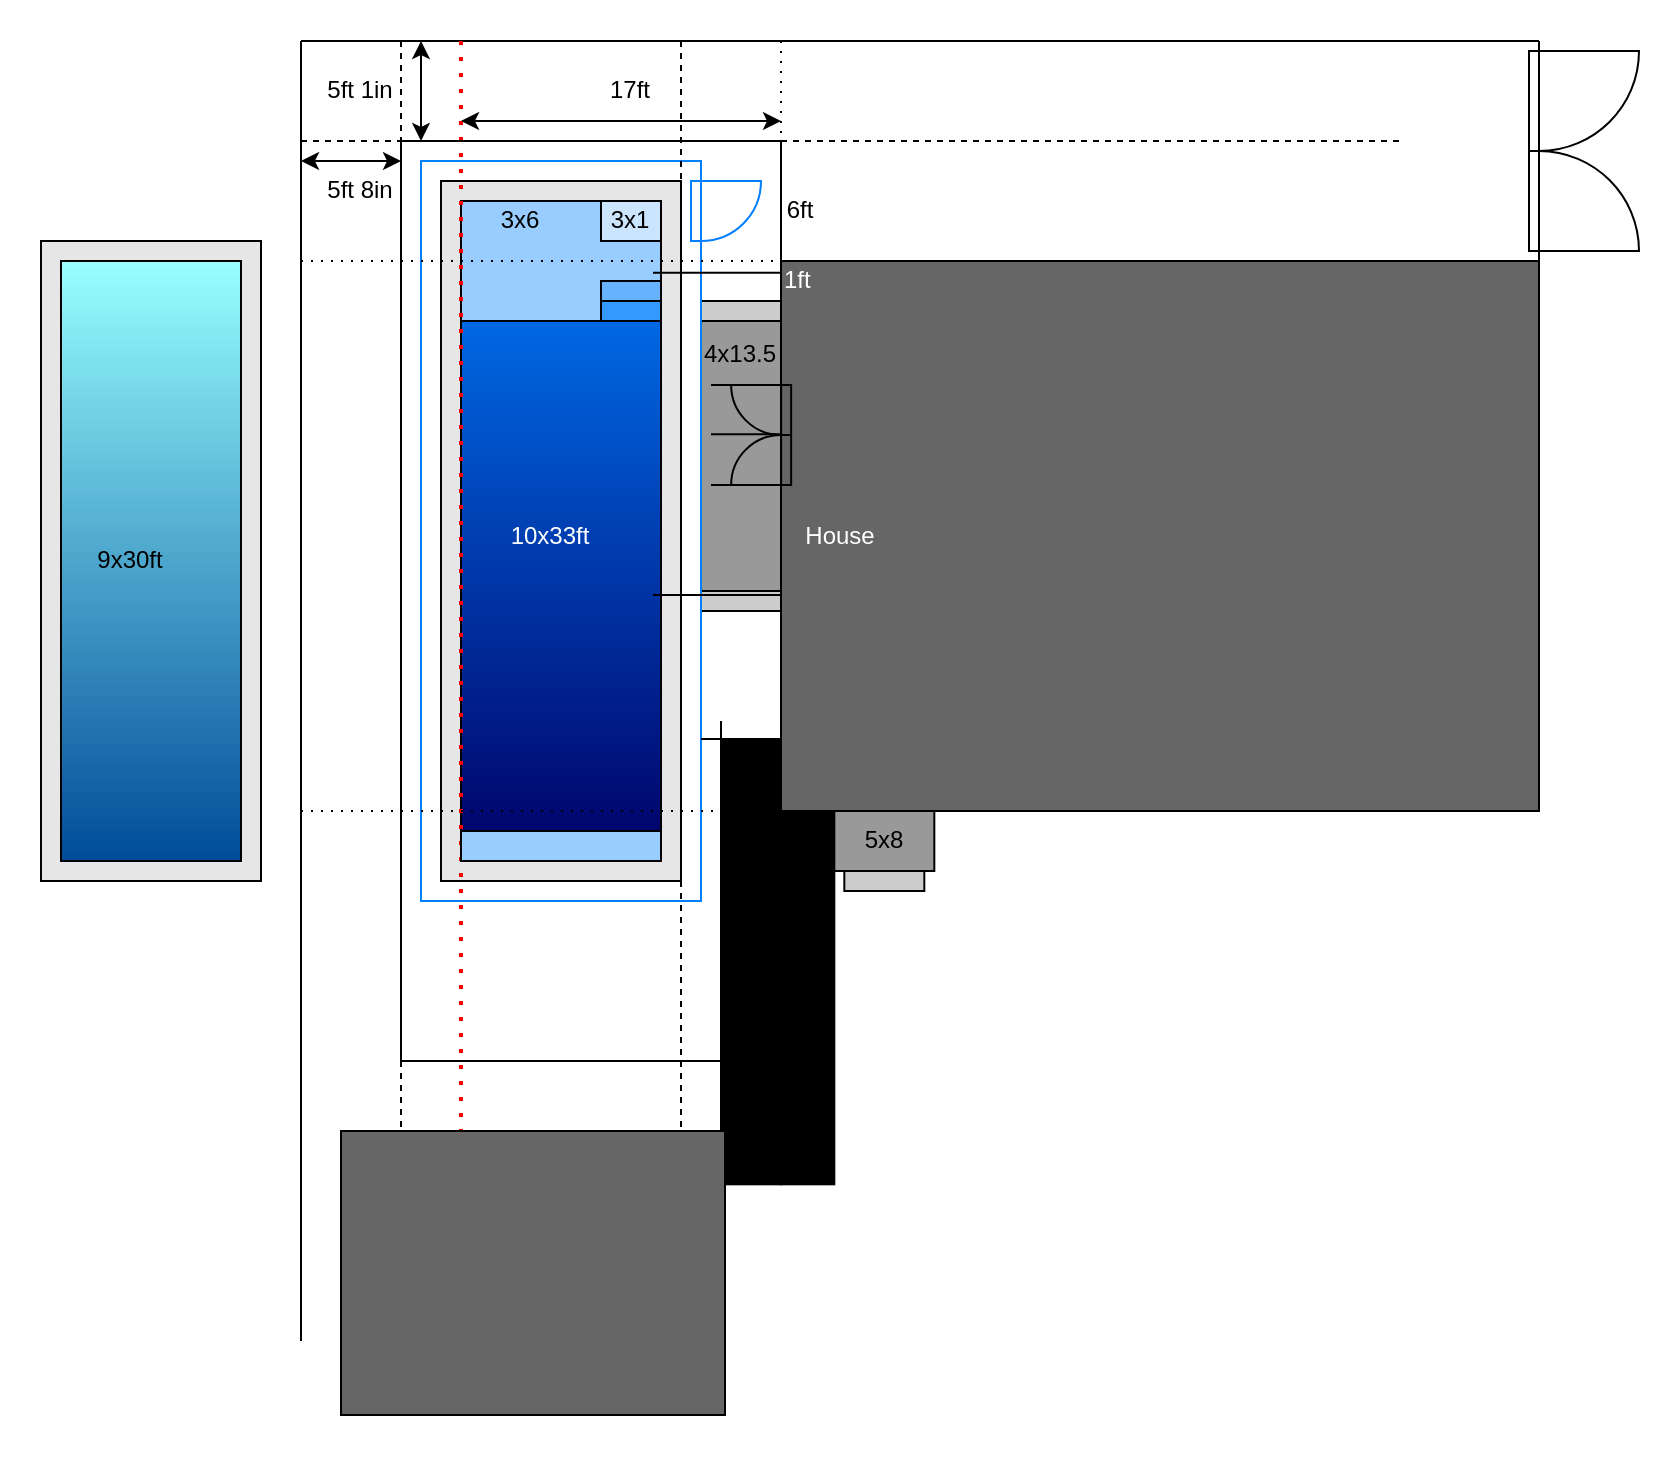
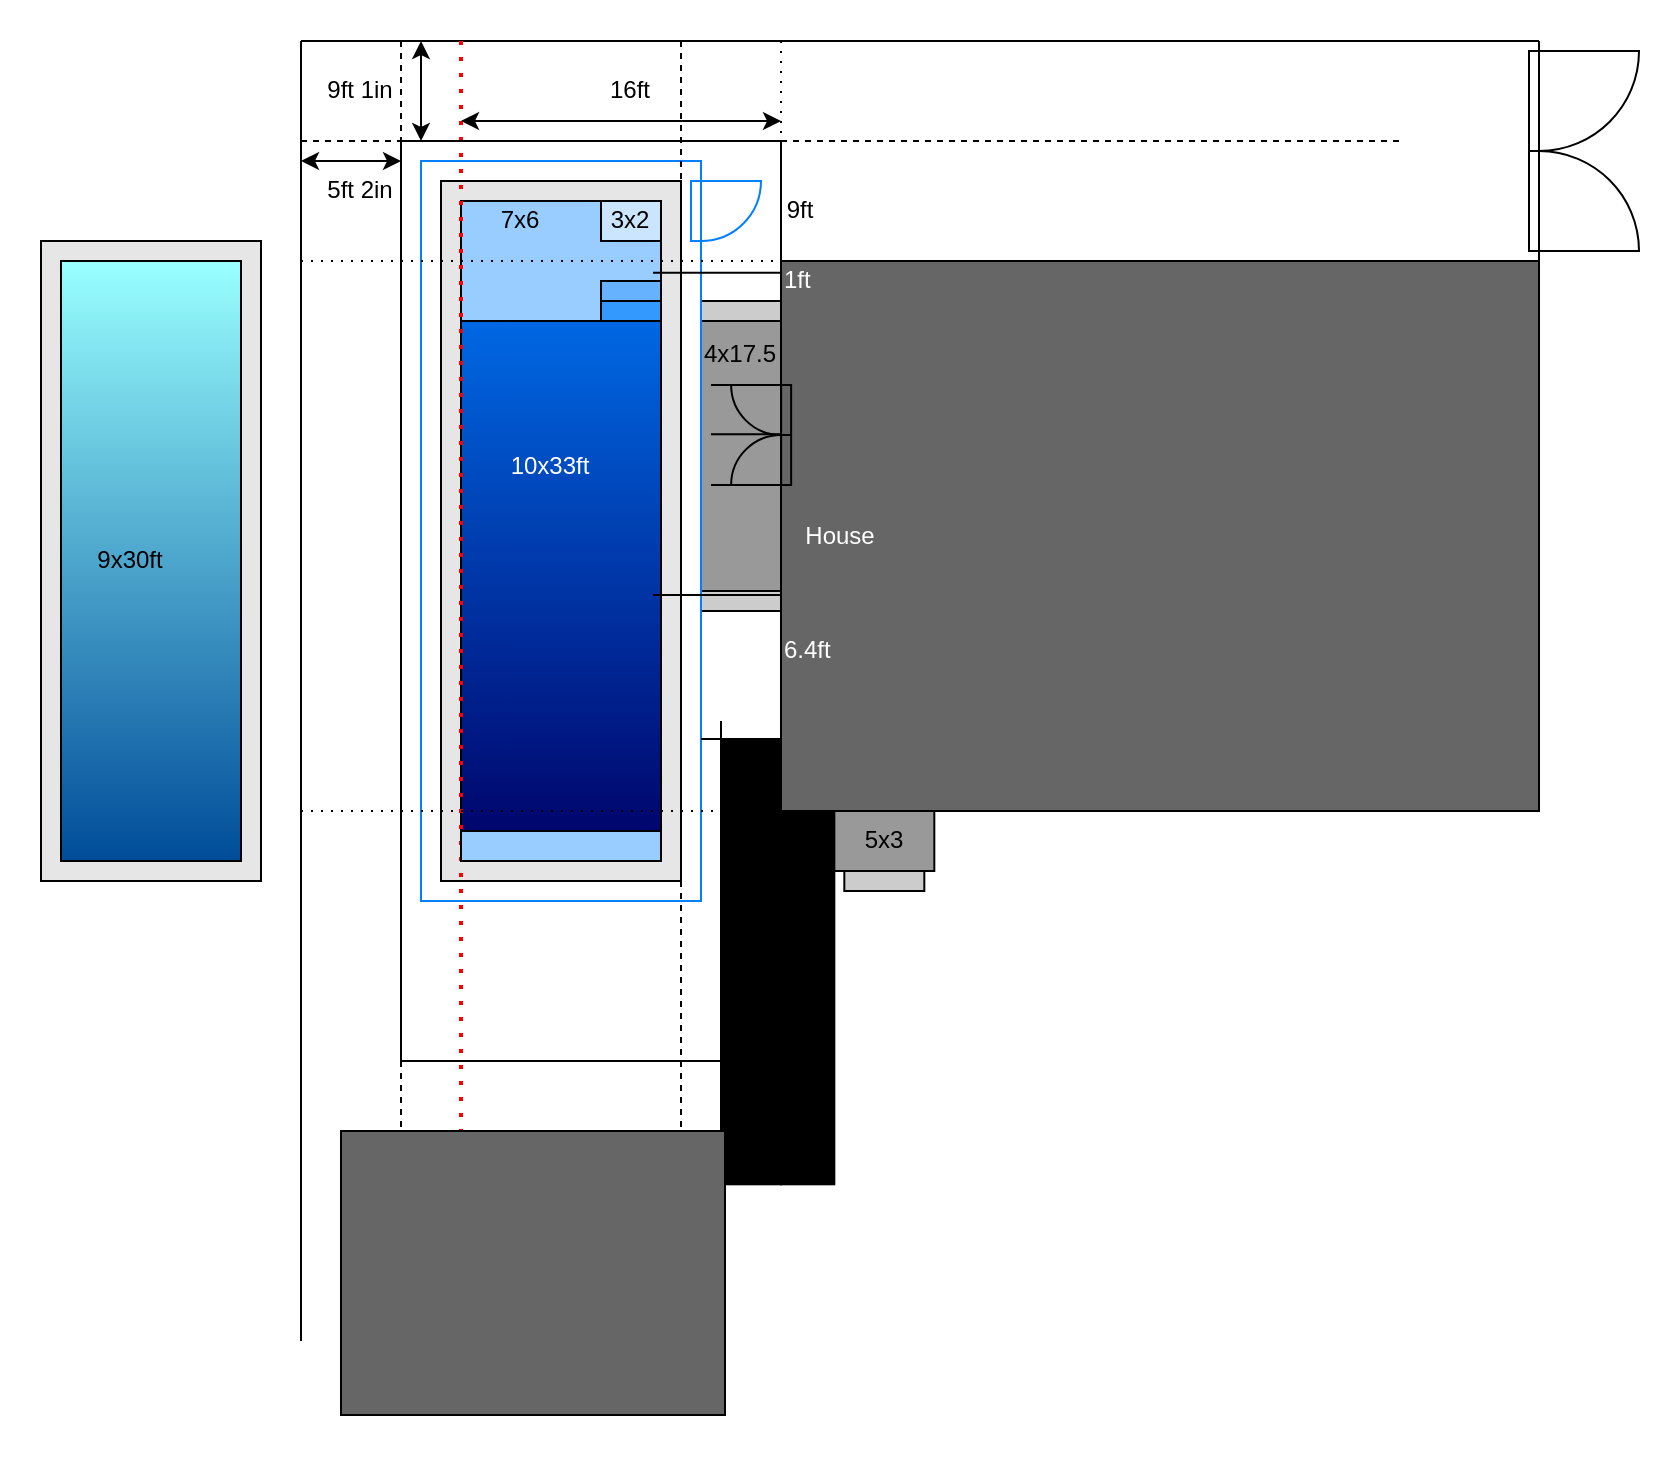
(361, 91) -> (361, 91)
(631, 91) -> (631, 91)
(361, 191) -> (361, 191)
(801, 211) -> (801, 211)
(521, 221) -> (521, 221)
(631, 221) -> (631, 221)
(741, 355) -> (741, 355)
(551, 536) -> (551, 466)
none -> (841, 651)
(885, 841) -> (885, 841)
